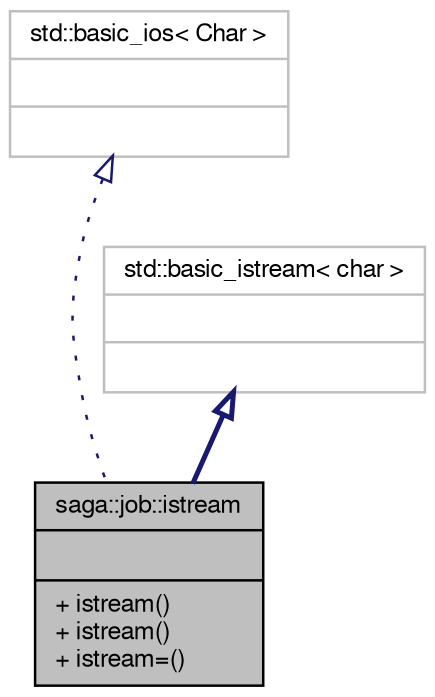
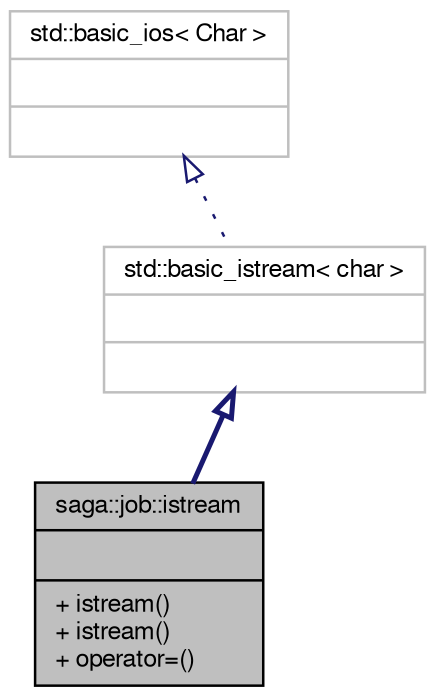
(73, 331) -> (212, 213)
(120, 659) -> (125, 659)
